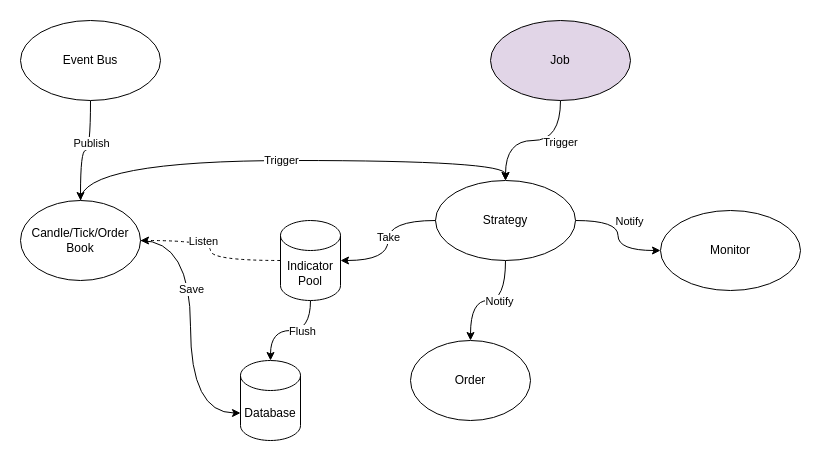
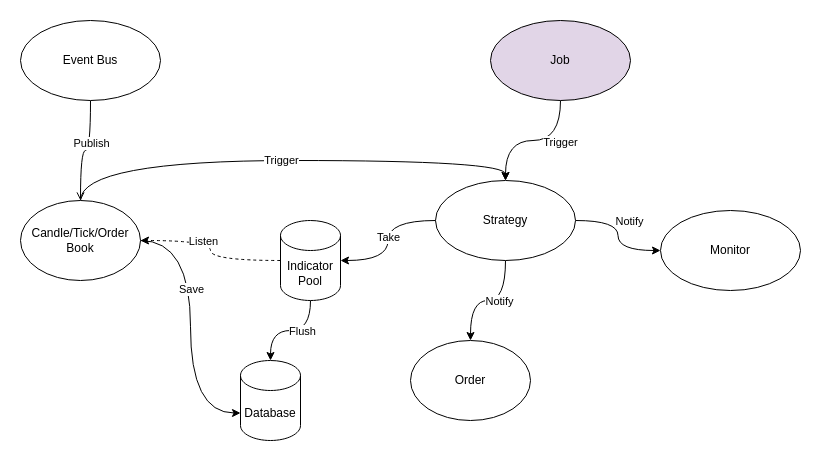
(81, 194) -> (81, 190)
